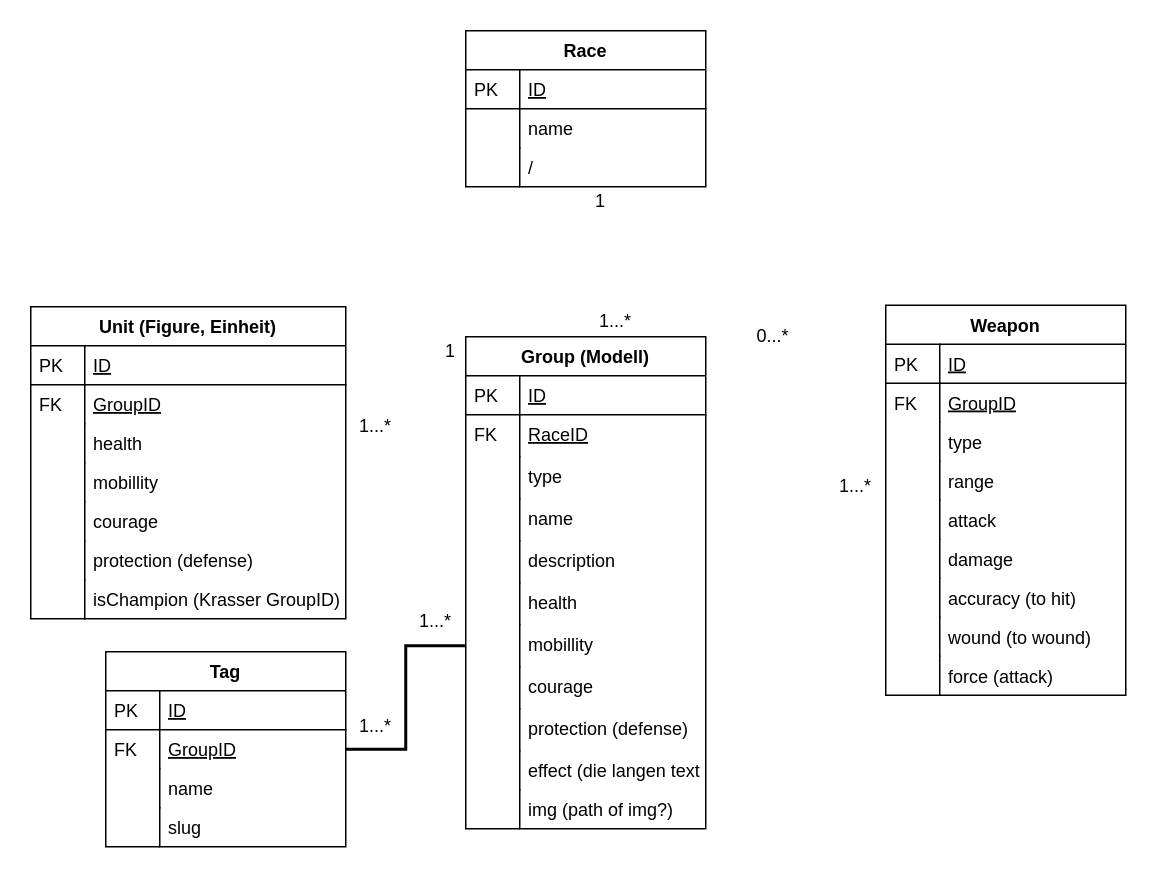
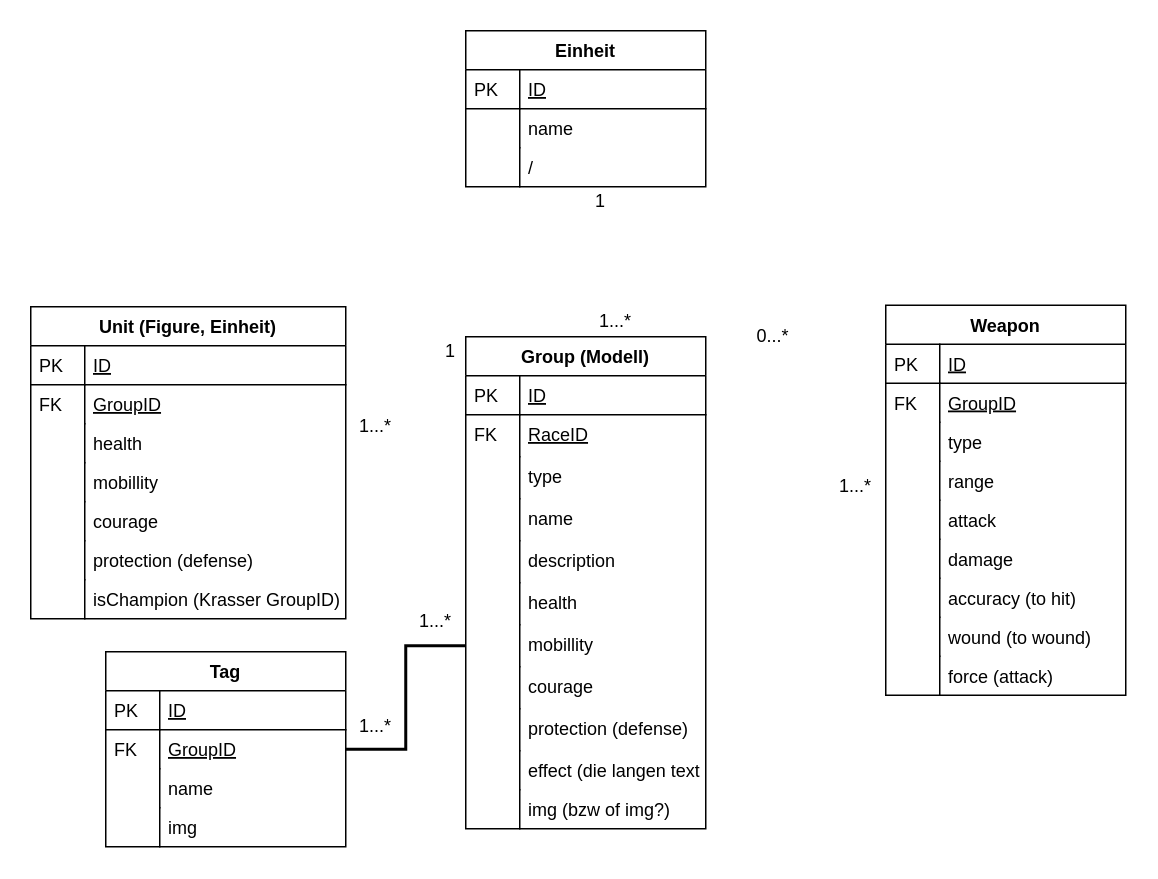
(585, 51) -> (585, 51)
(607, 810) -> (602, 810)
(186, 828) -> (181, 828)
